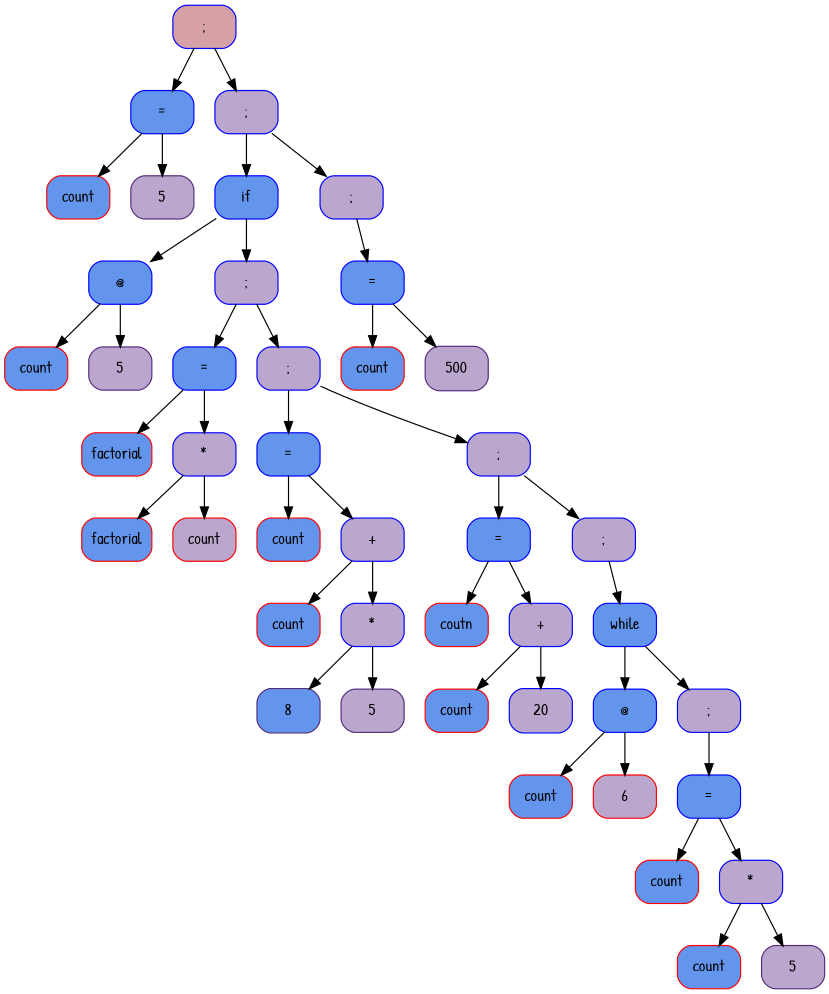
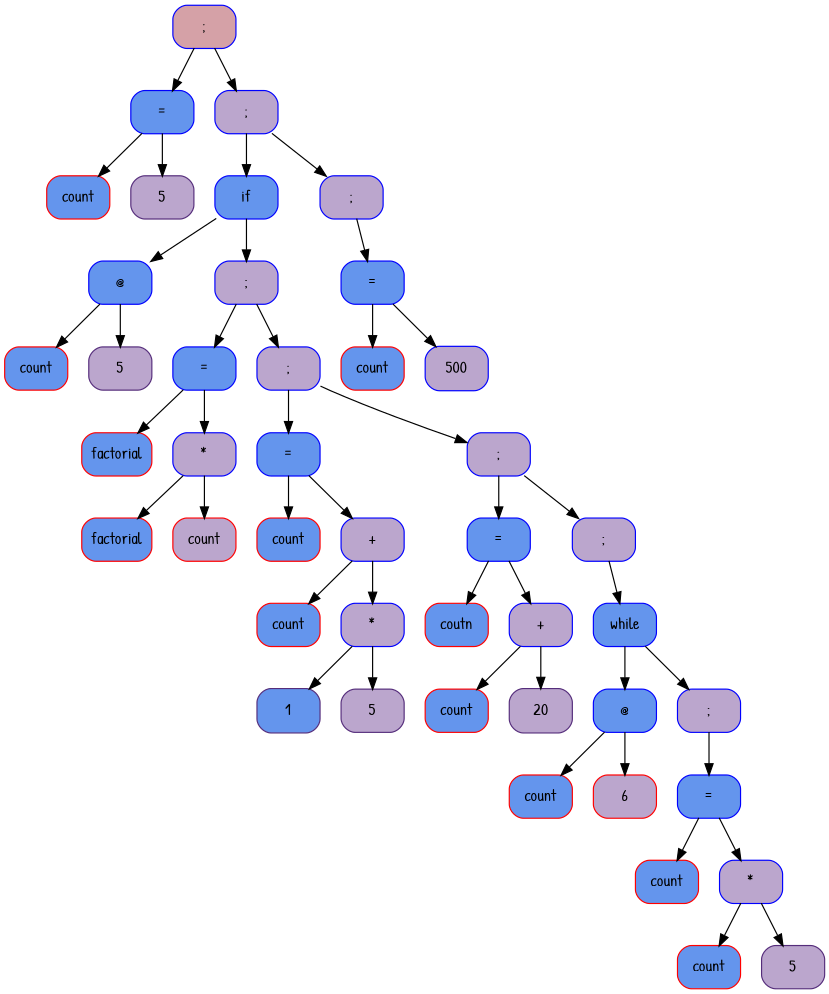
(457, 369) -> (457, 369)
(289, 711) -> (289, 711)
(541, 711) -> (541, 711)
